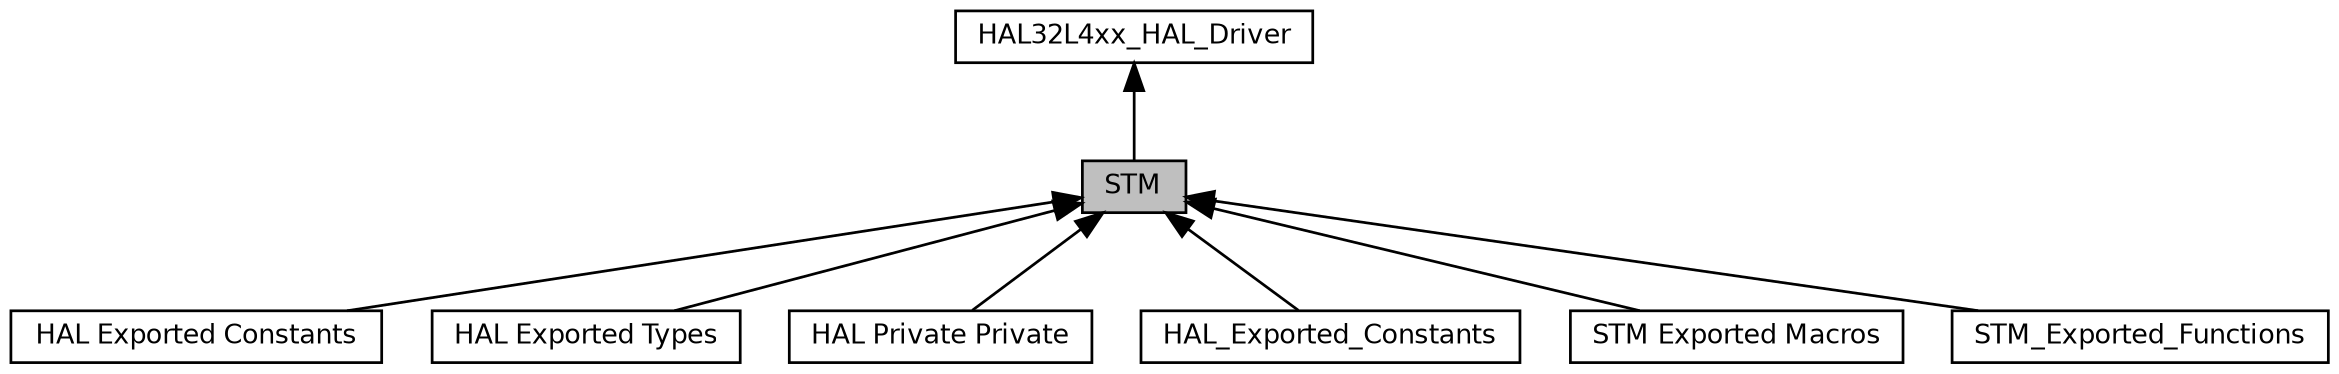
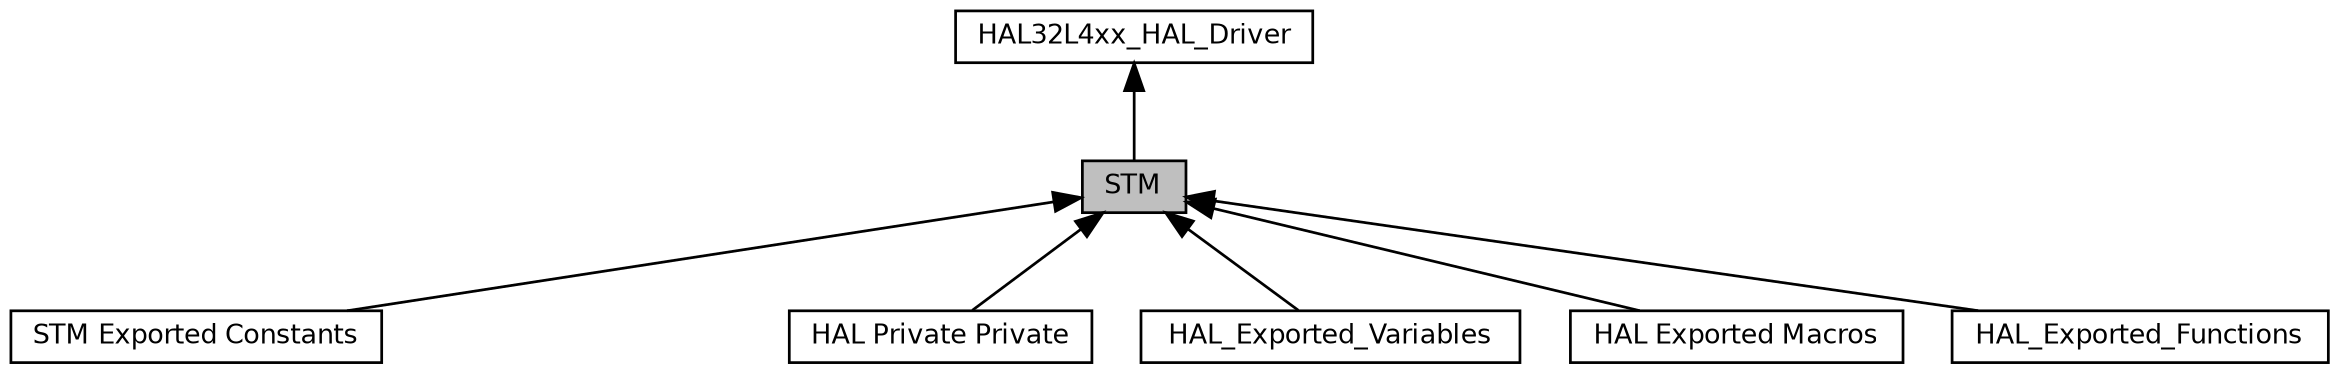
(196, 337) -> (196, 337)
(586, 337) -> none
(1330, 337) -> (1330, 337)
(1737, 337) -> (1737, 337)
(2140, 337) -> (2140, 337)
